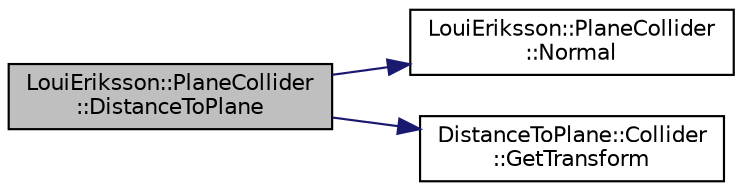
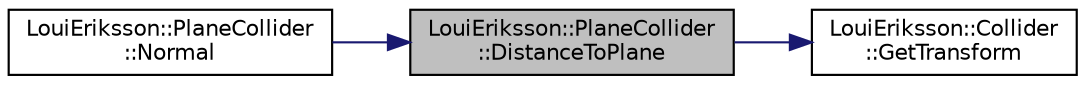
(360, 71) -> (360, 42)
(572, 149) -> (944, 42)
